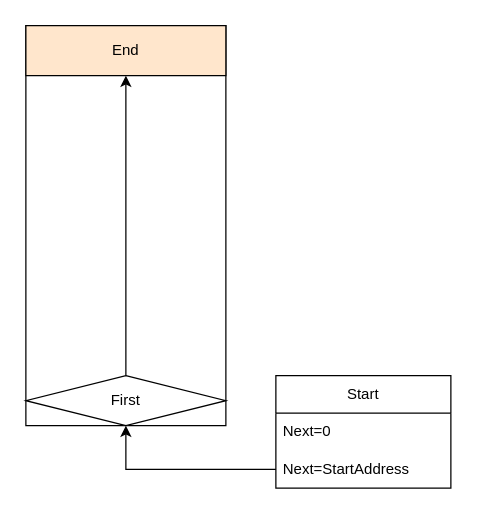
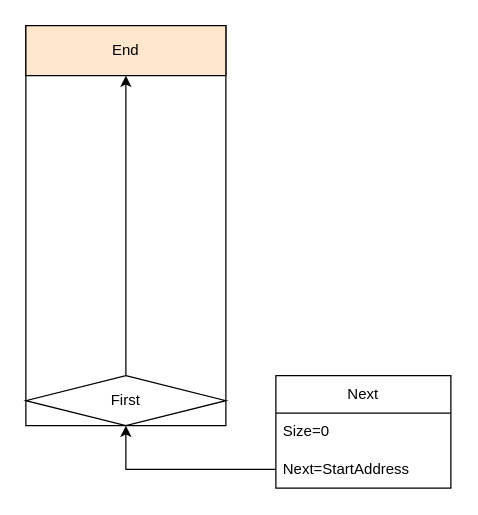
(363, 394) -> (363, 394)
(308, 432) -> (306, 432)
